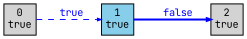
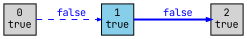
(69, 14) -> (69, 14)
